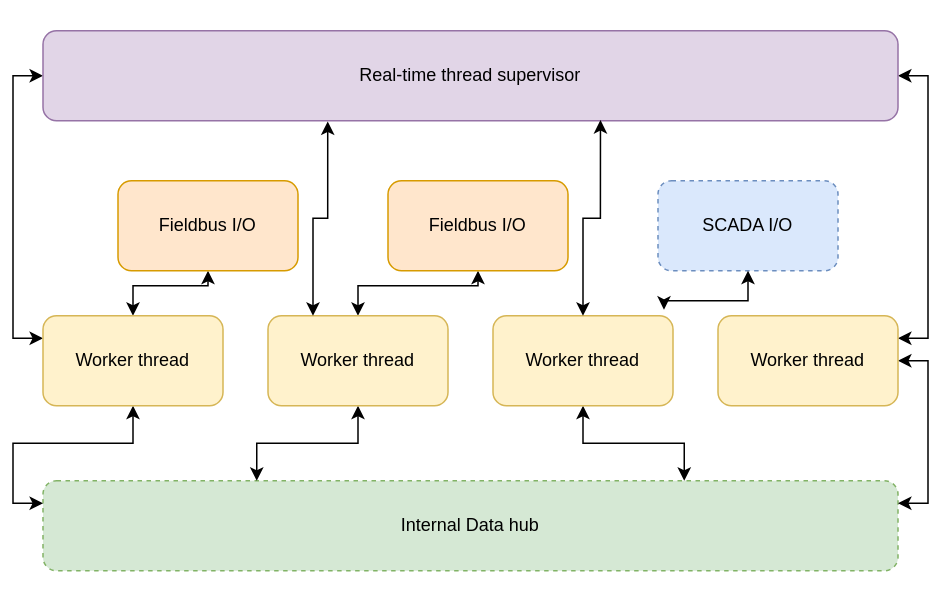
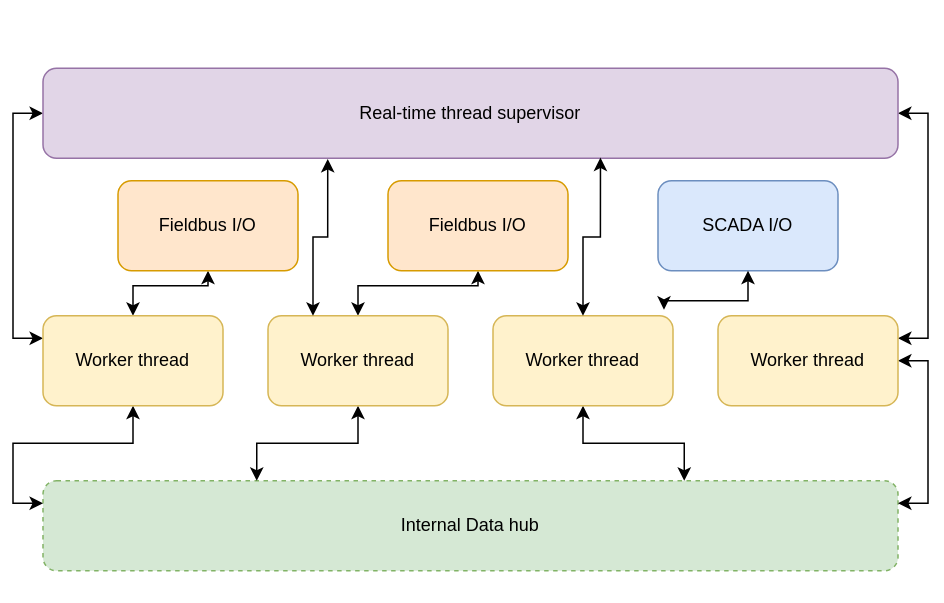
(470, 76) -> (470, 113)
(748, 226) -> (748, 226)
